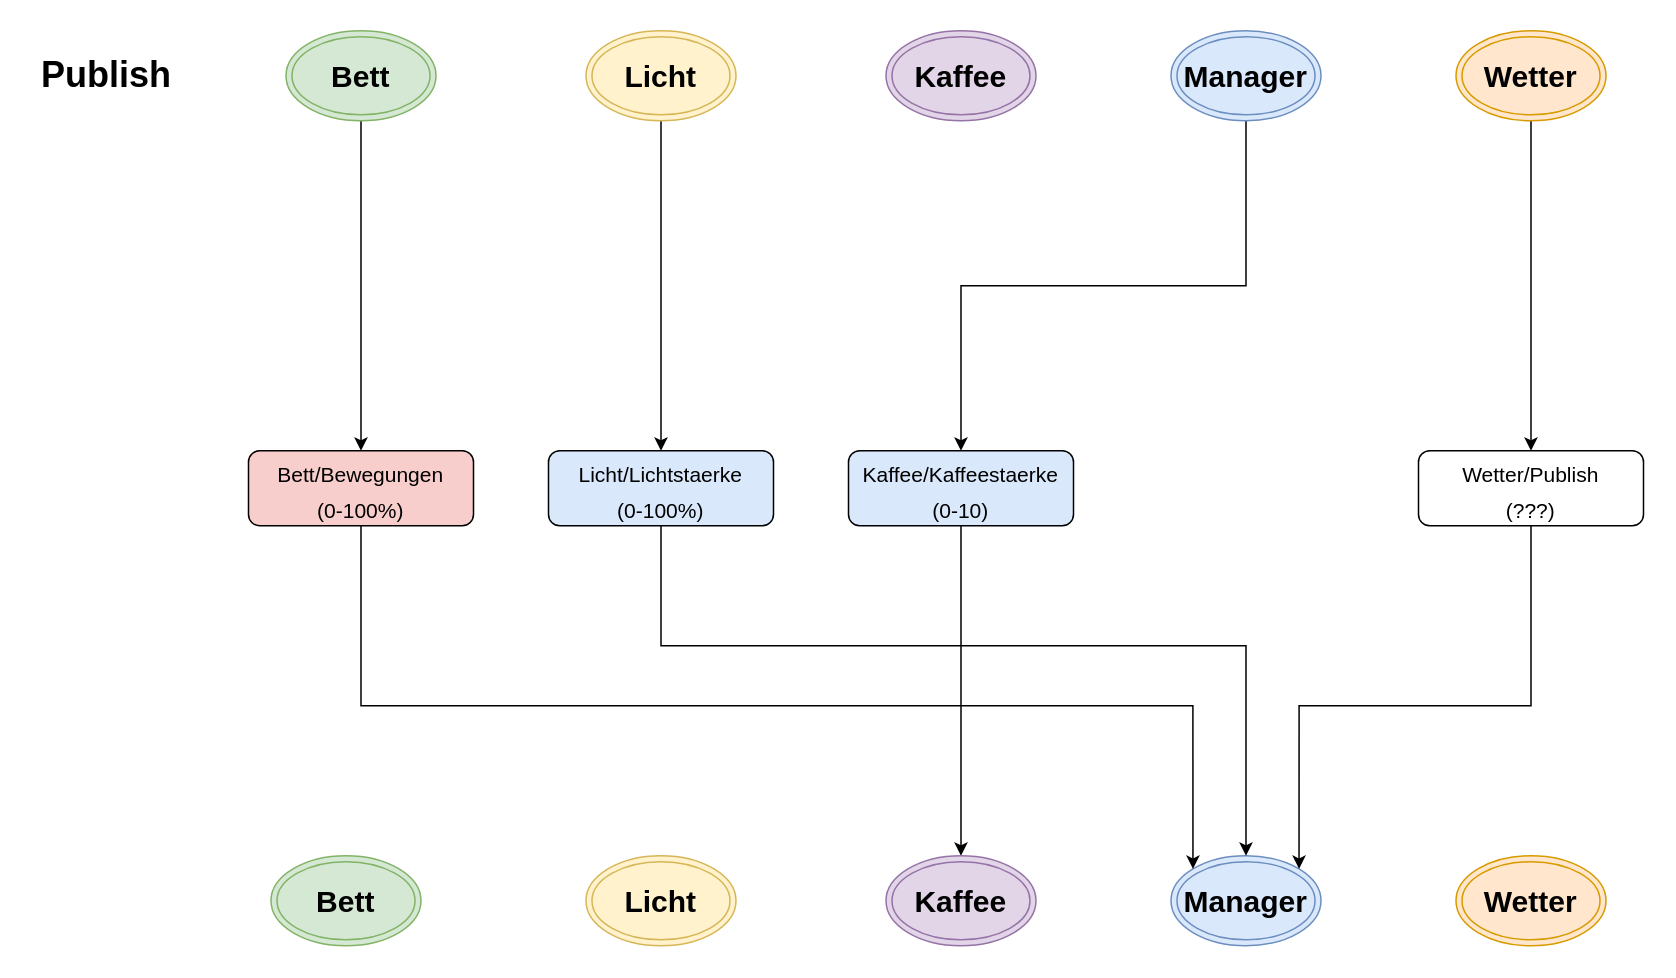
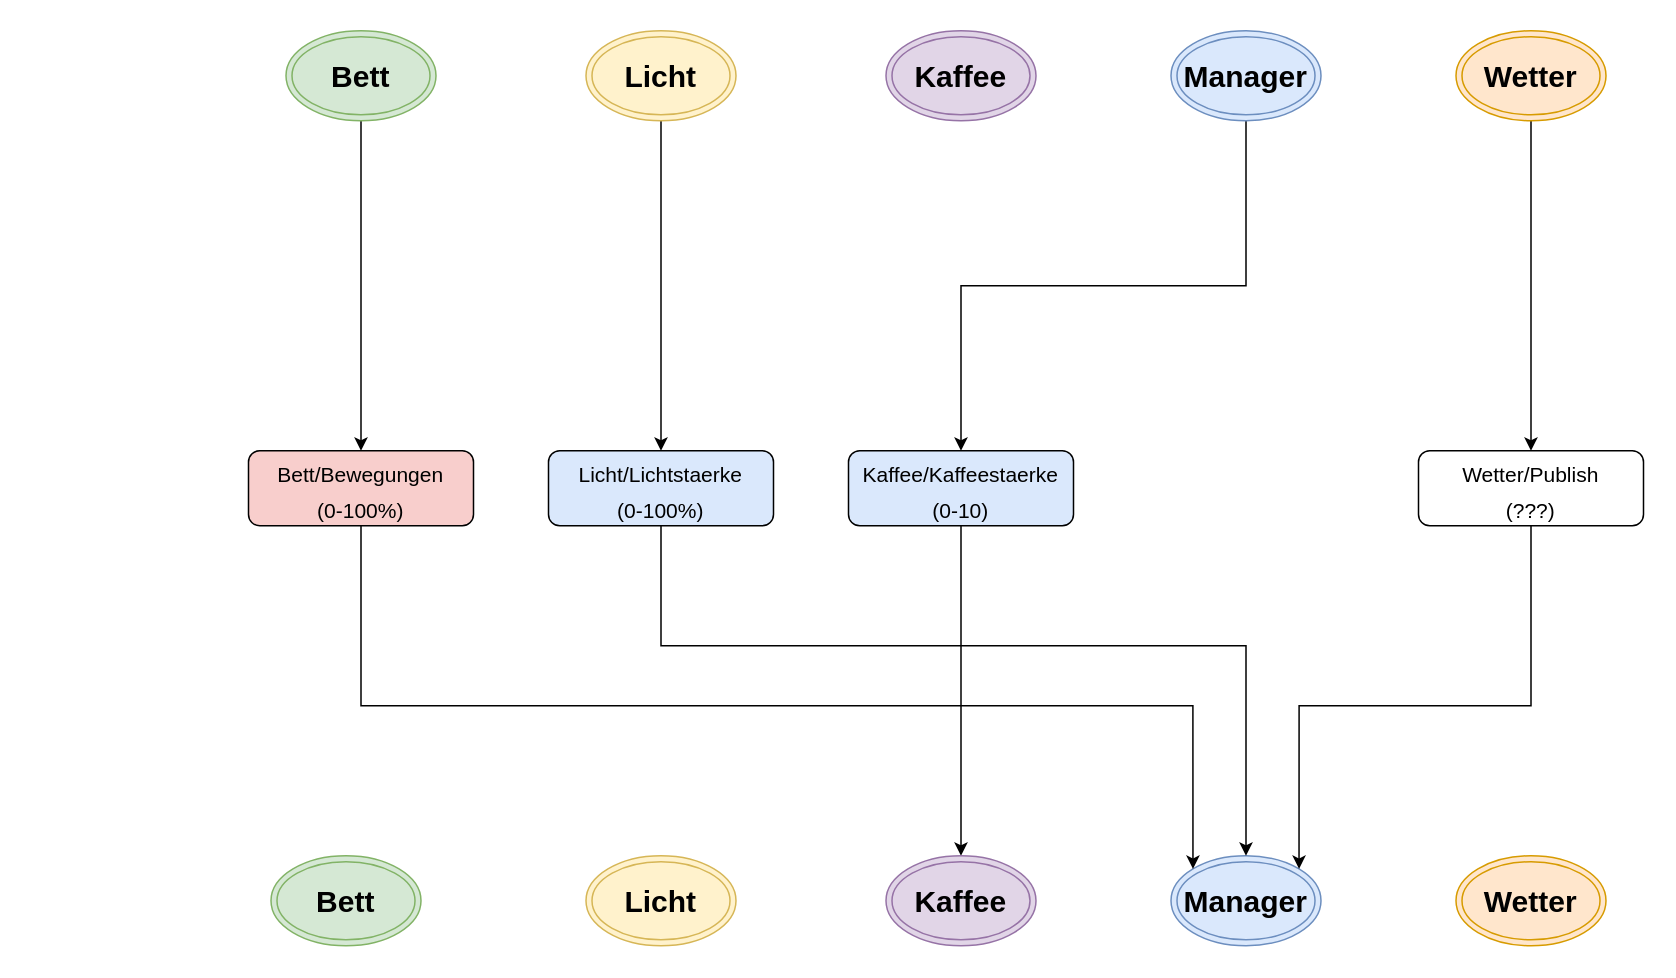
(106, 76) -> none
